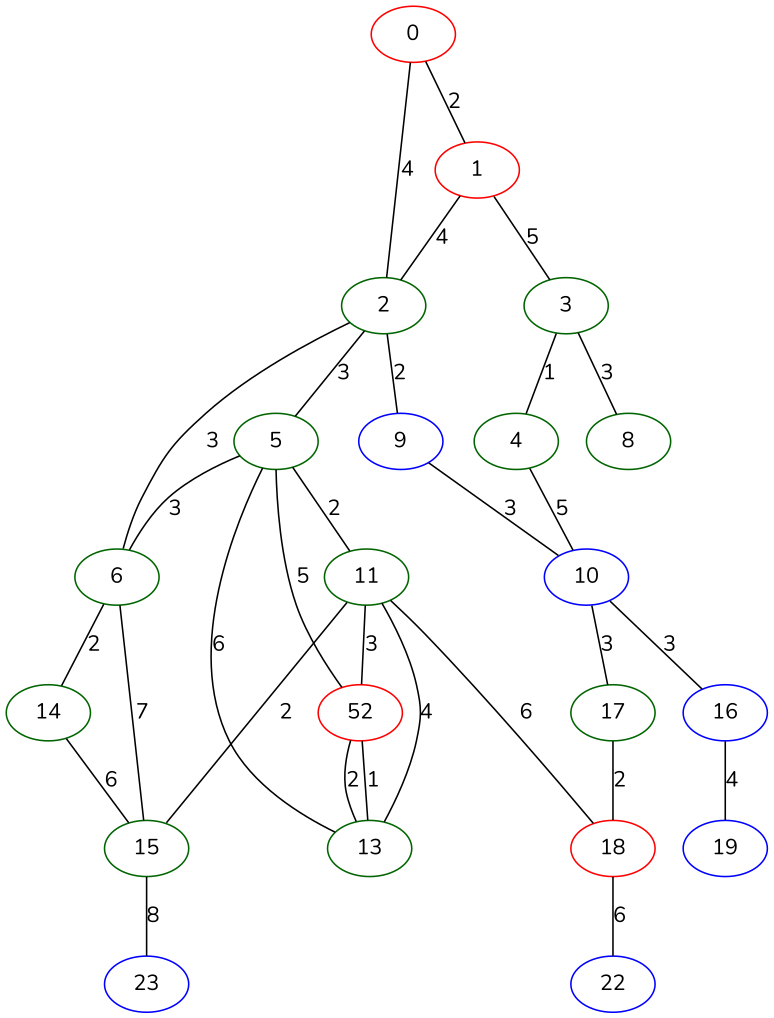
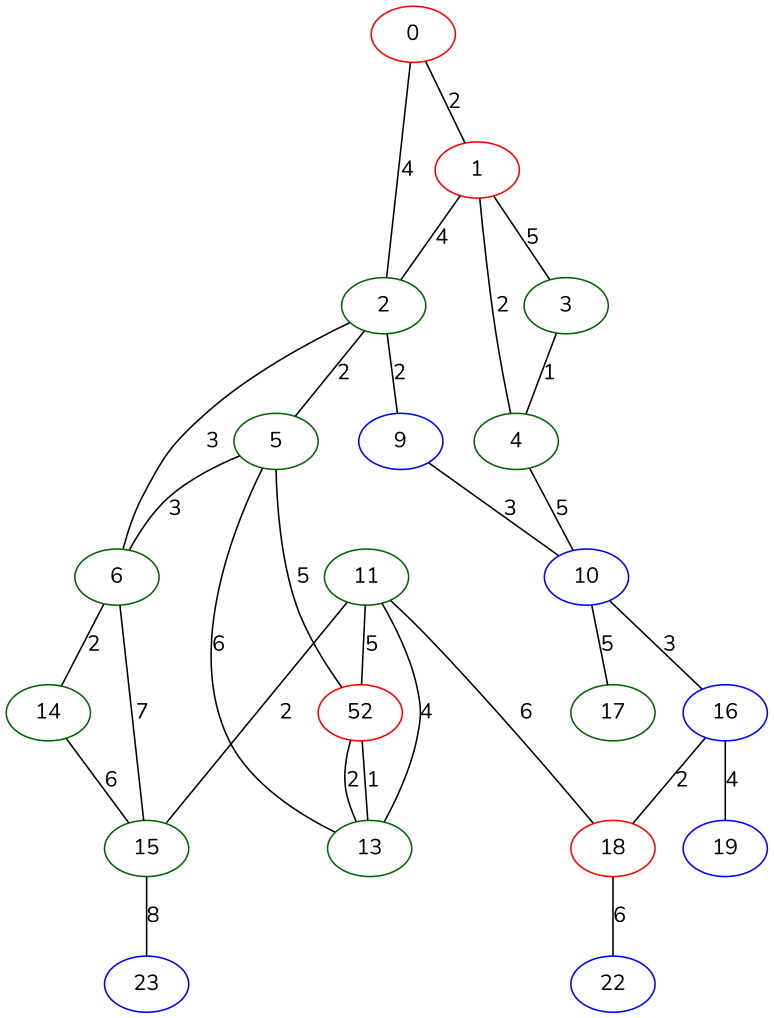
none -> (492, 306)
(344, 374) -> (344, 374)
(629, 441) -> none
(321, 509) -> none
(372, 645) -> (372, 645)
(608, 645) -> (608, 645)
(613, 781) -> (669, 781)
